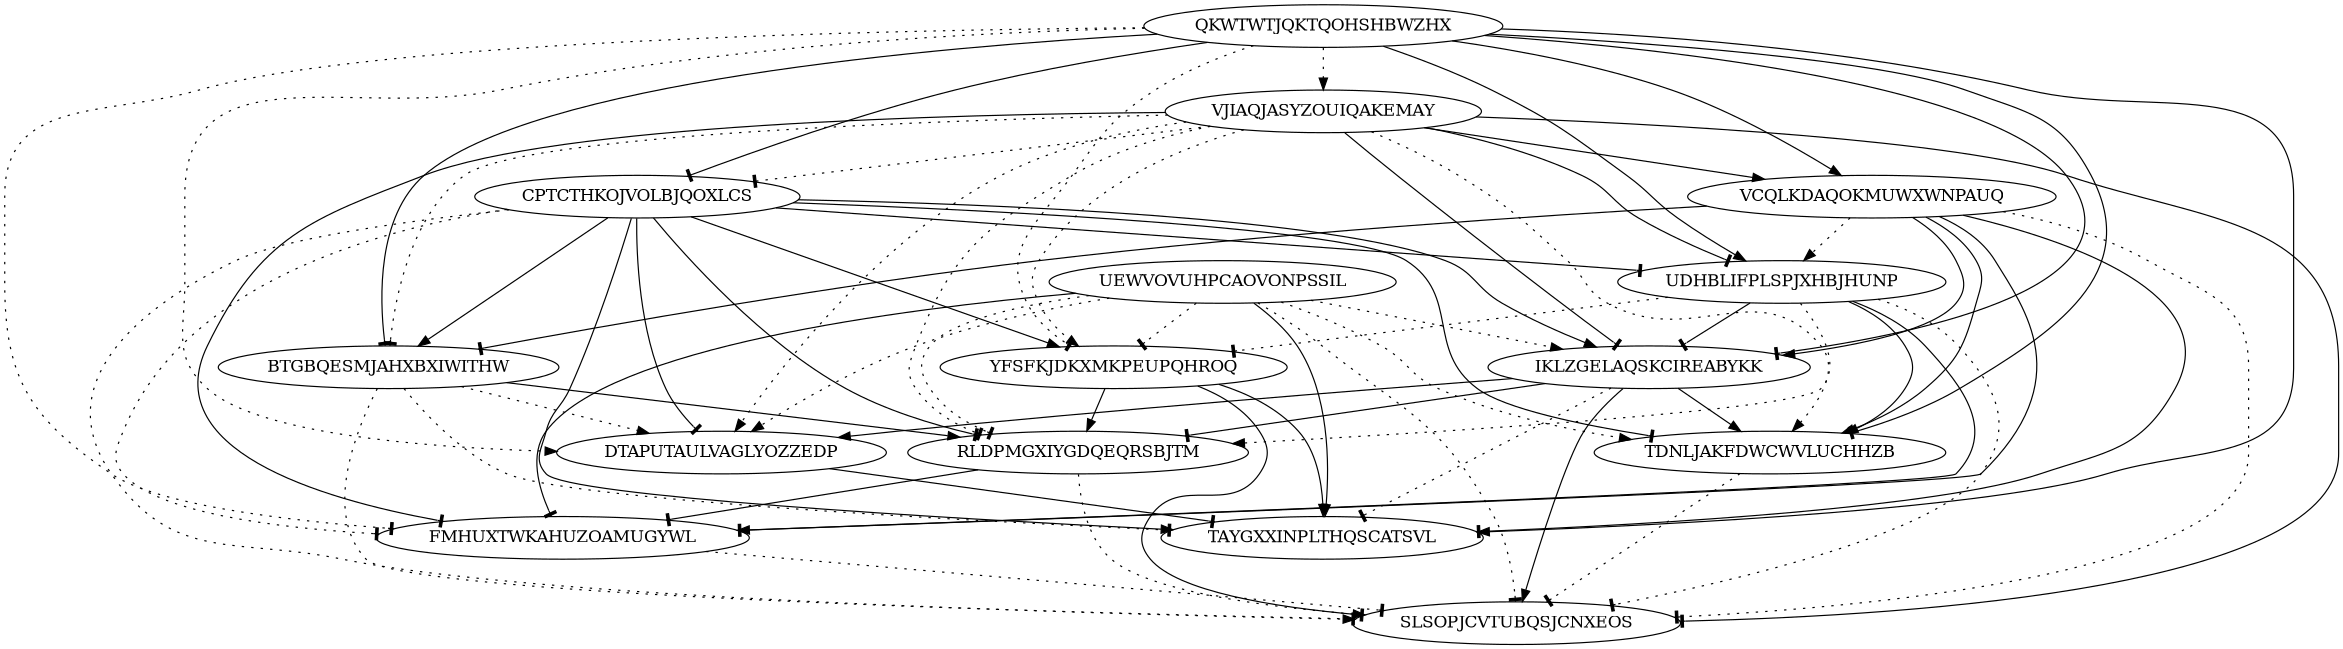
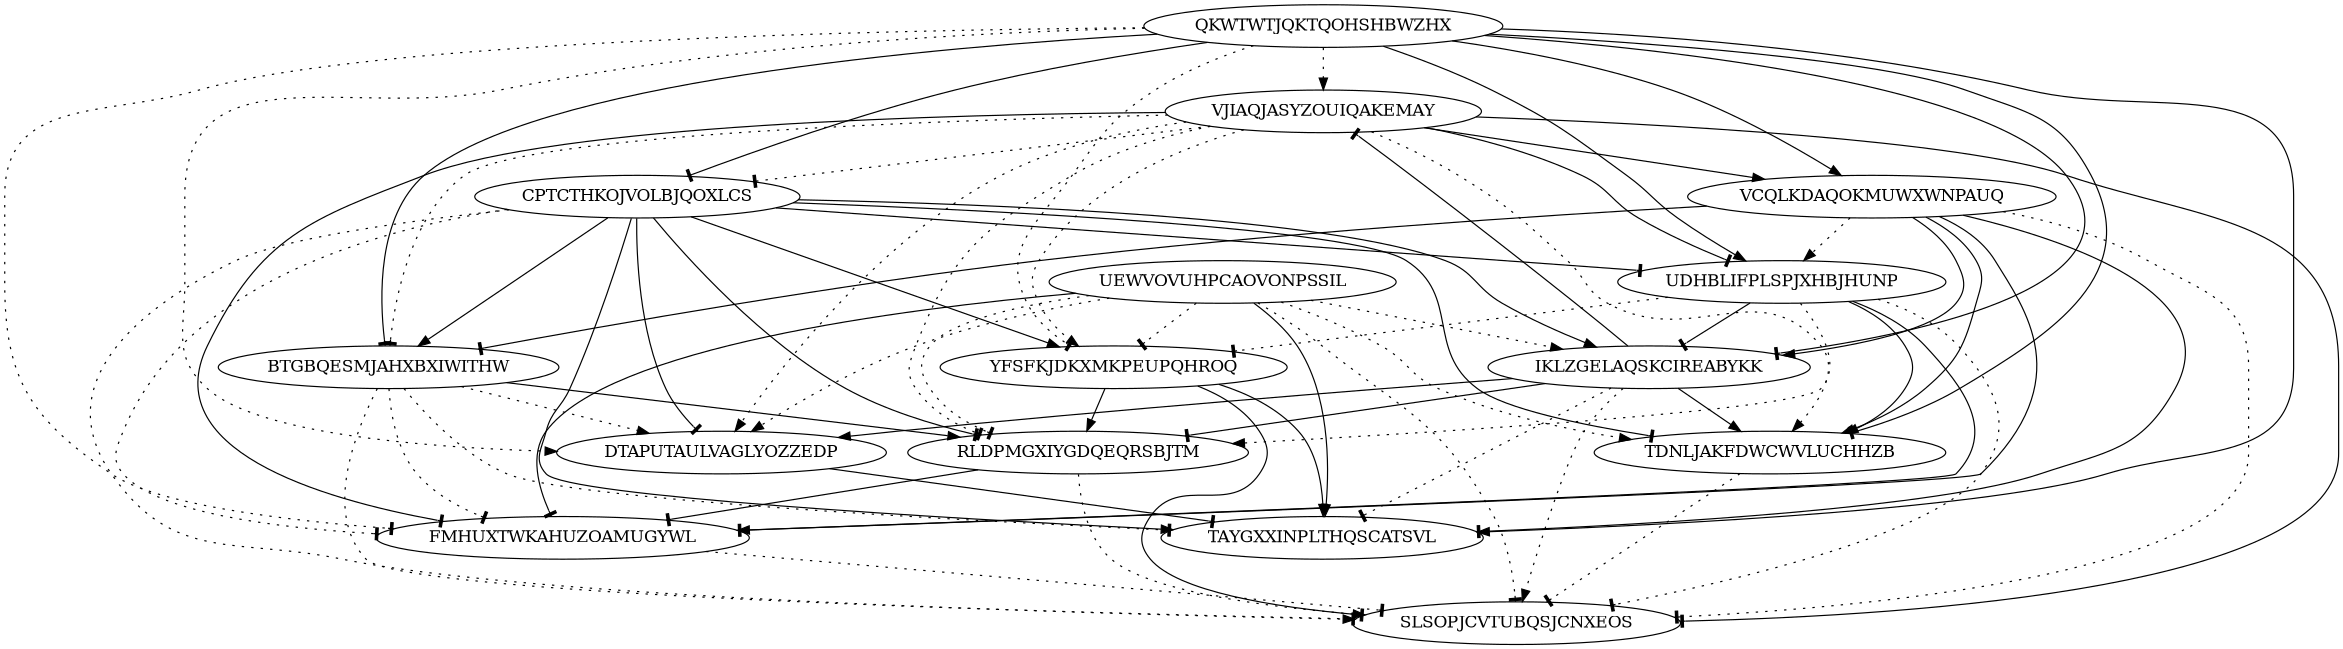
(1478, 239) -> (1494, 239)
none -> (413, 468)
(1561, 482) -> (1561, 482)
